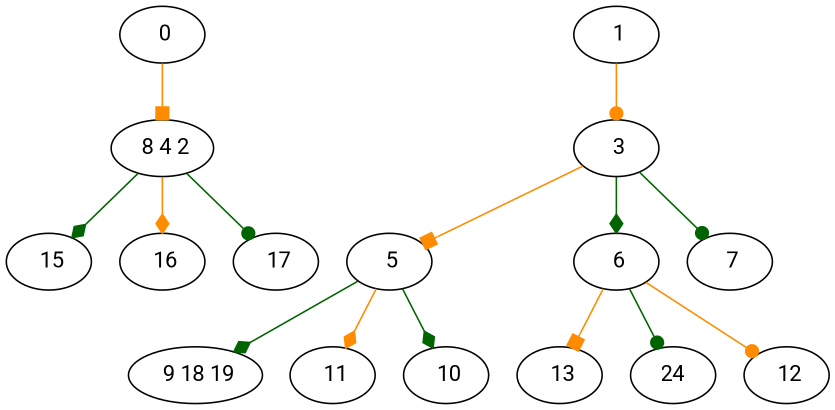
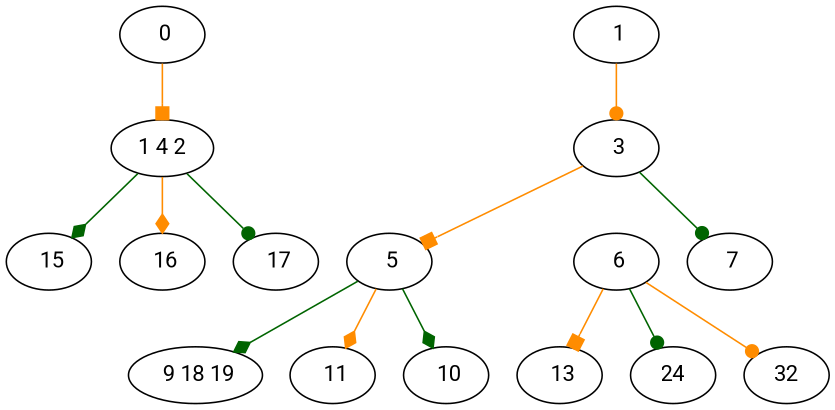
(162, 148) -> (162, 148)
(616, 196) -> none
(787, 375) -> (787, 375)
